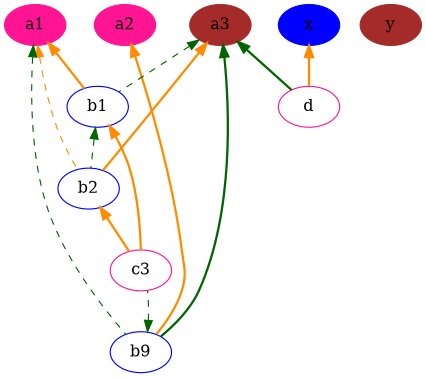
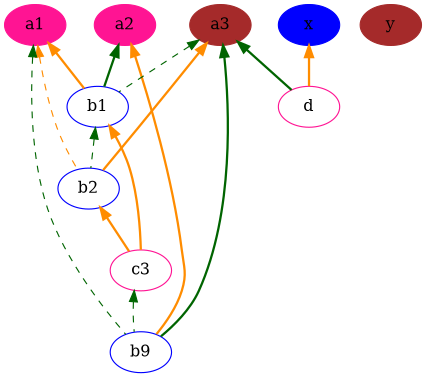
none -> (109, 71)
(148, 305) -> (133, 317)
